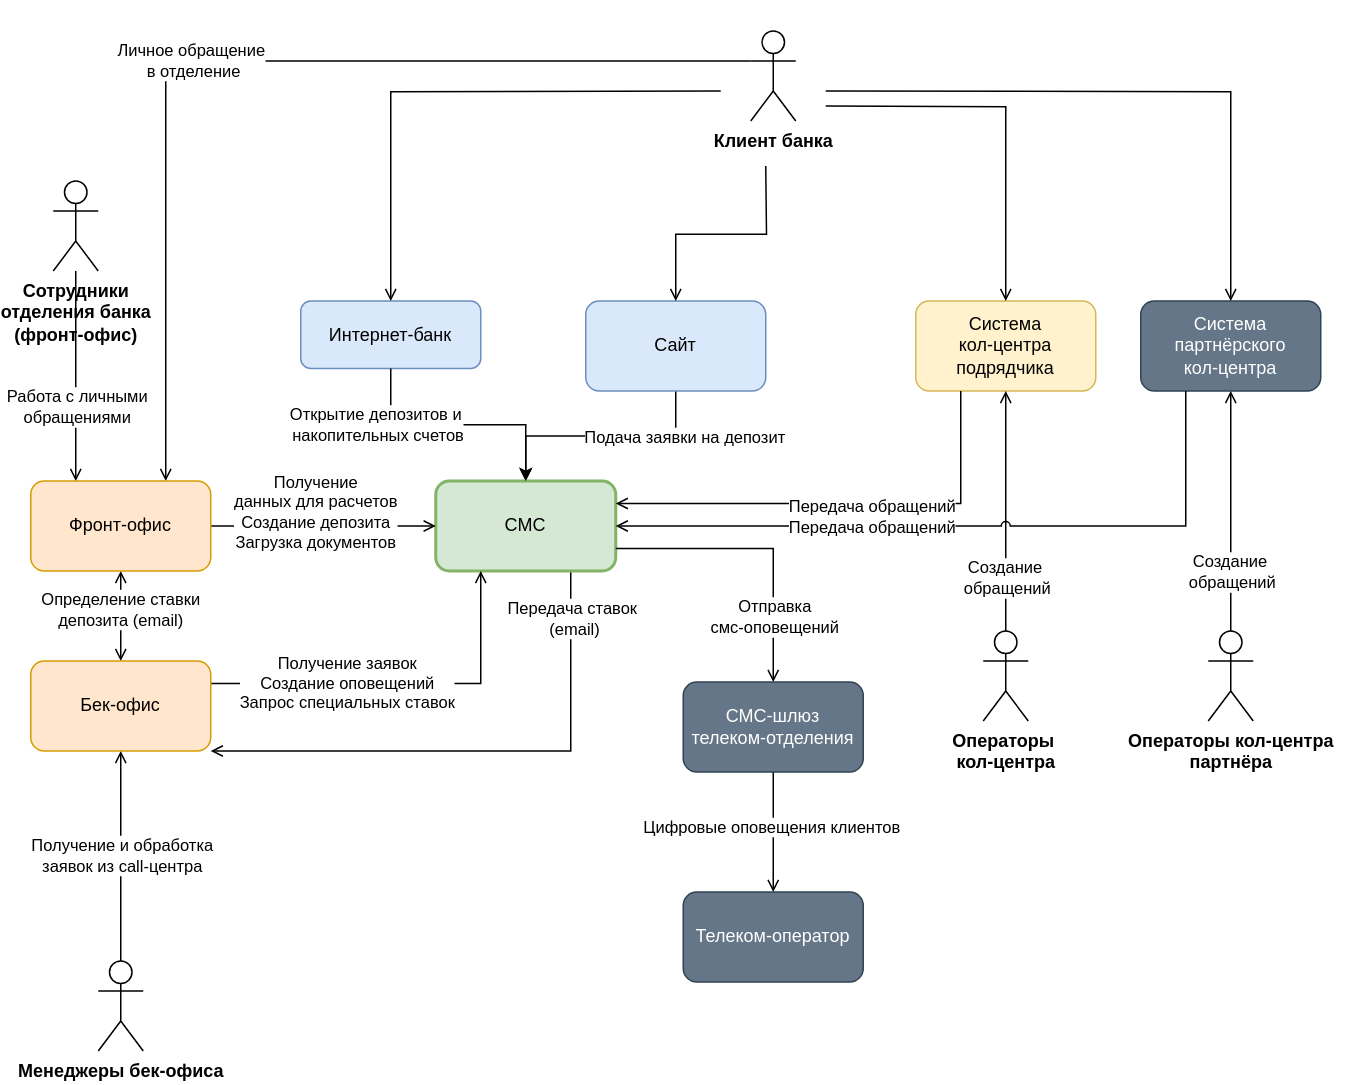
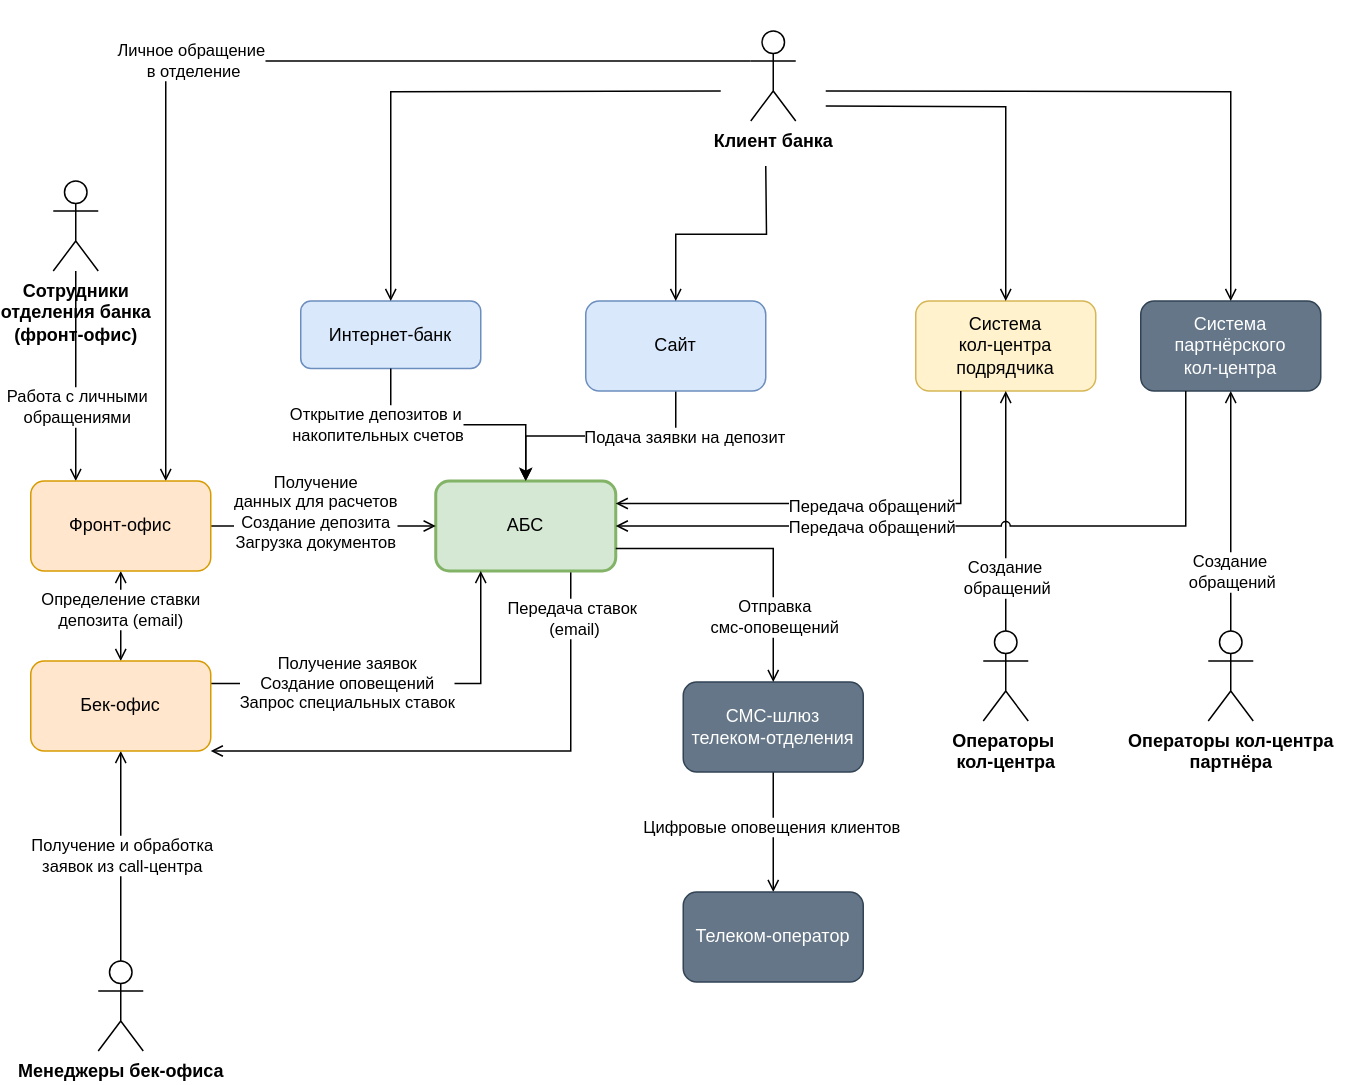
(526, 526) -> (526, 526)
